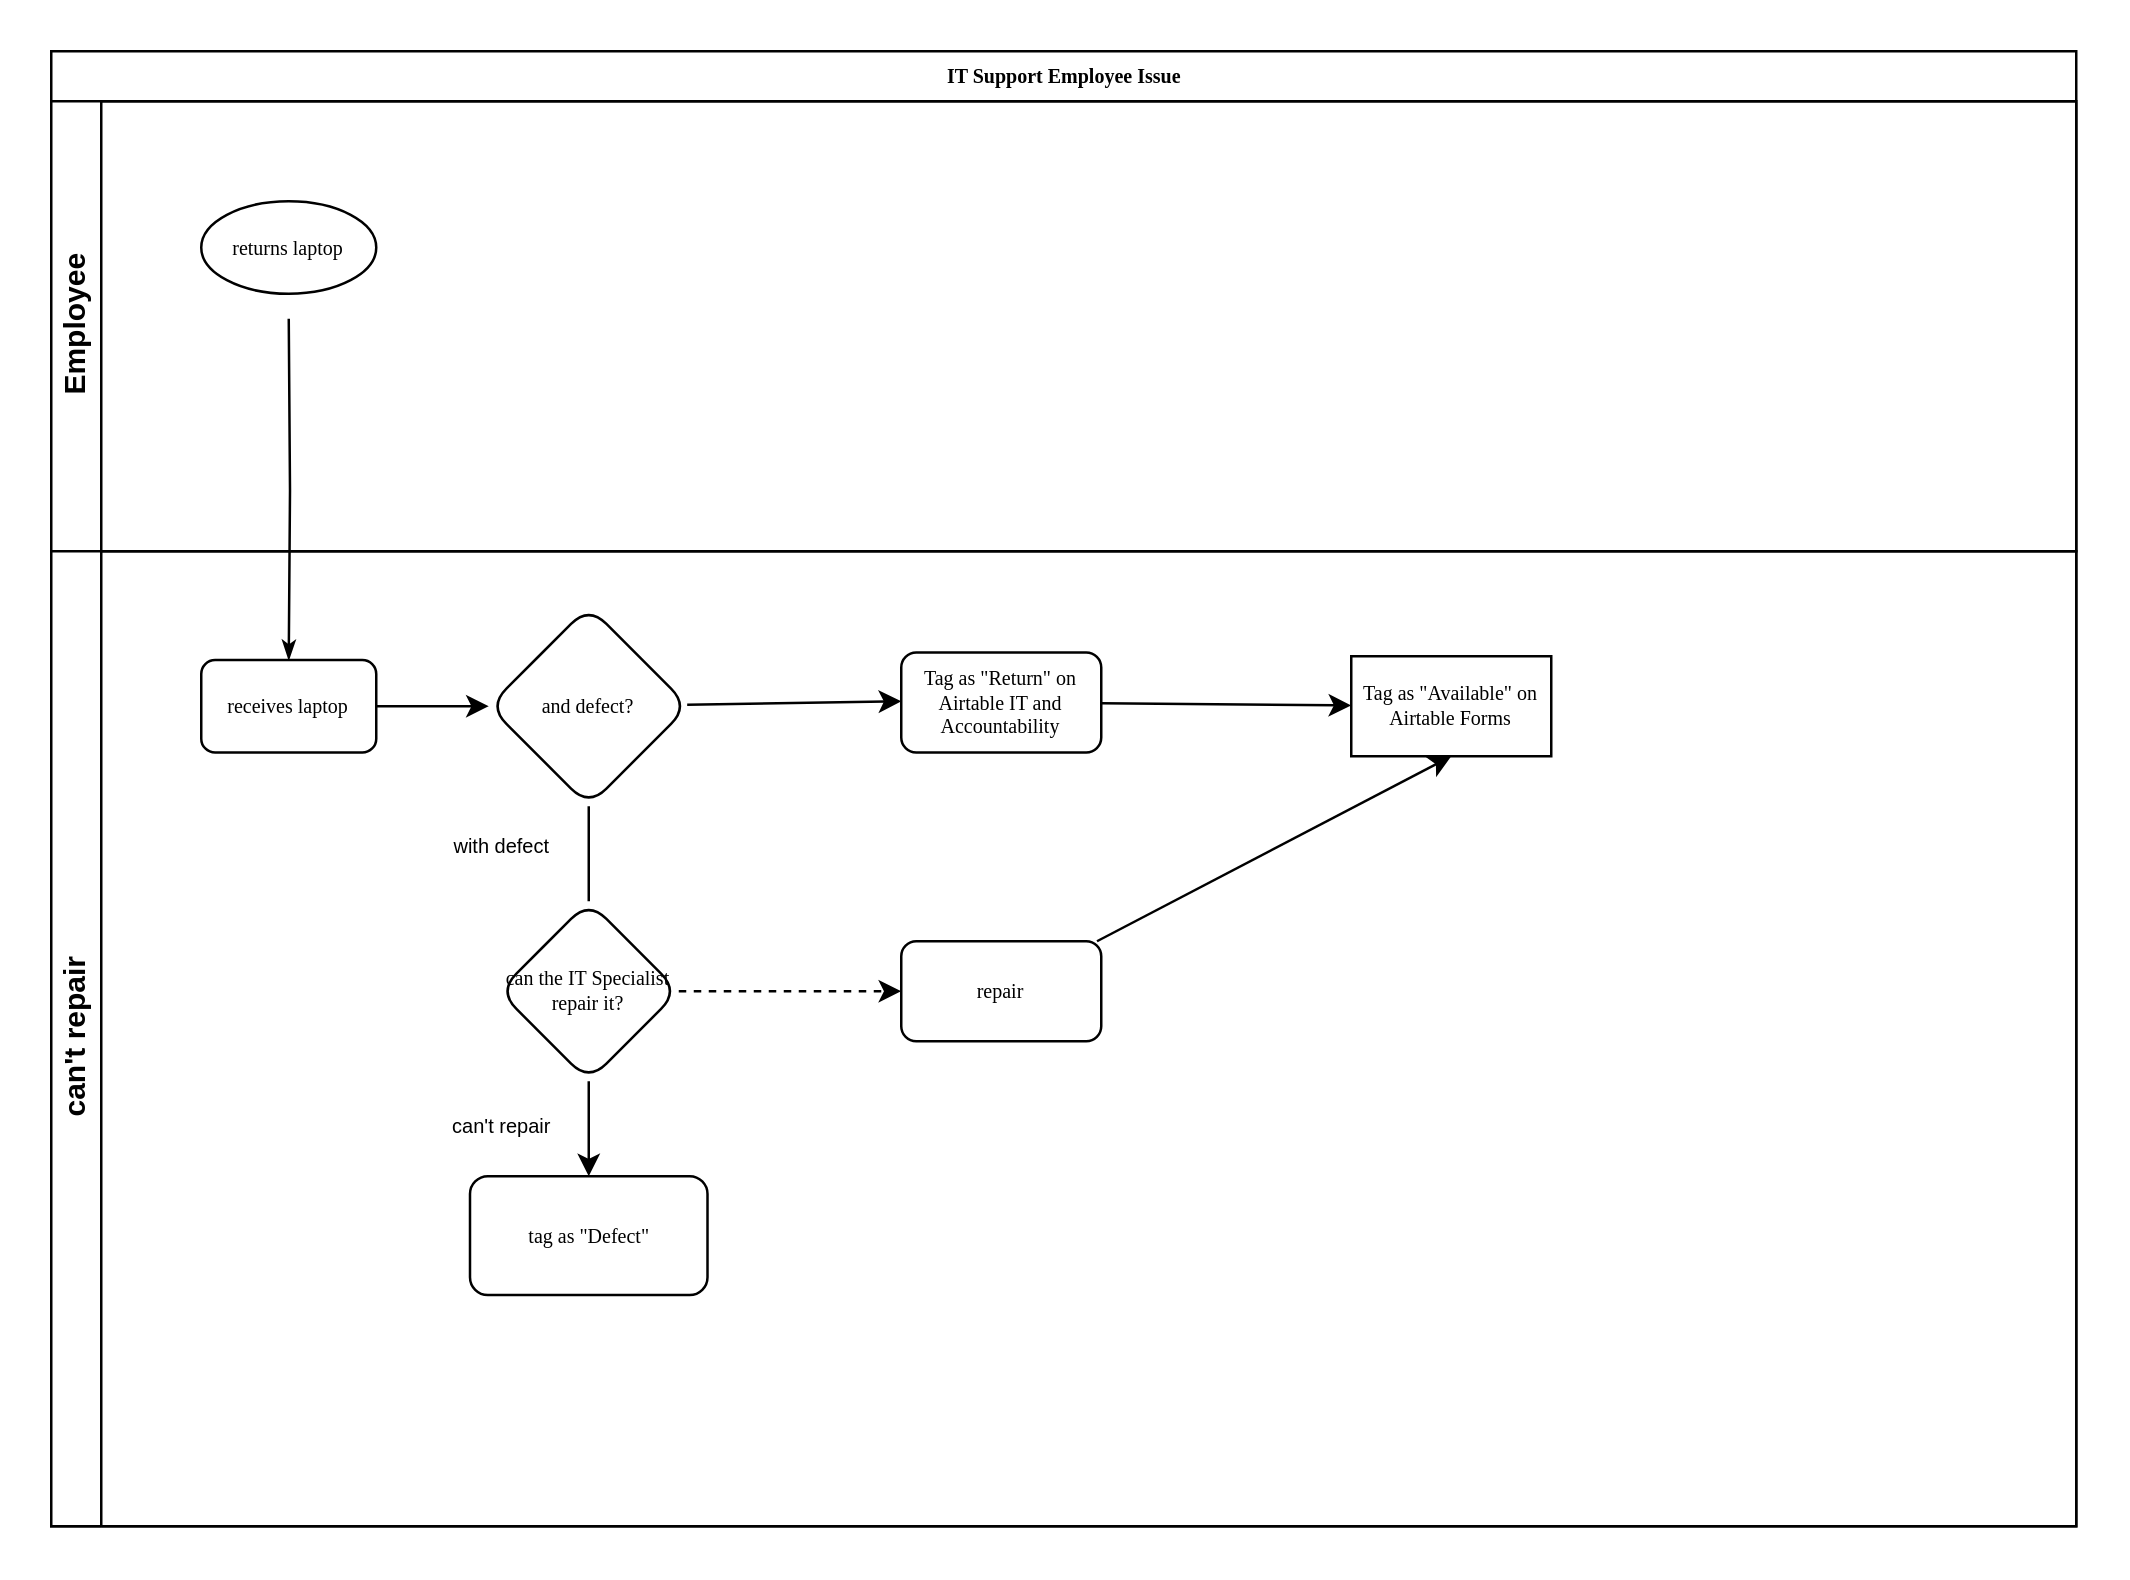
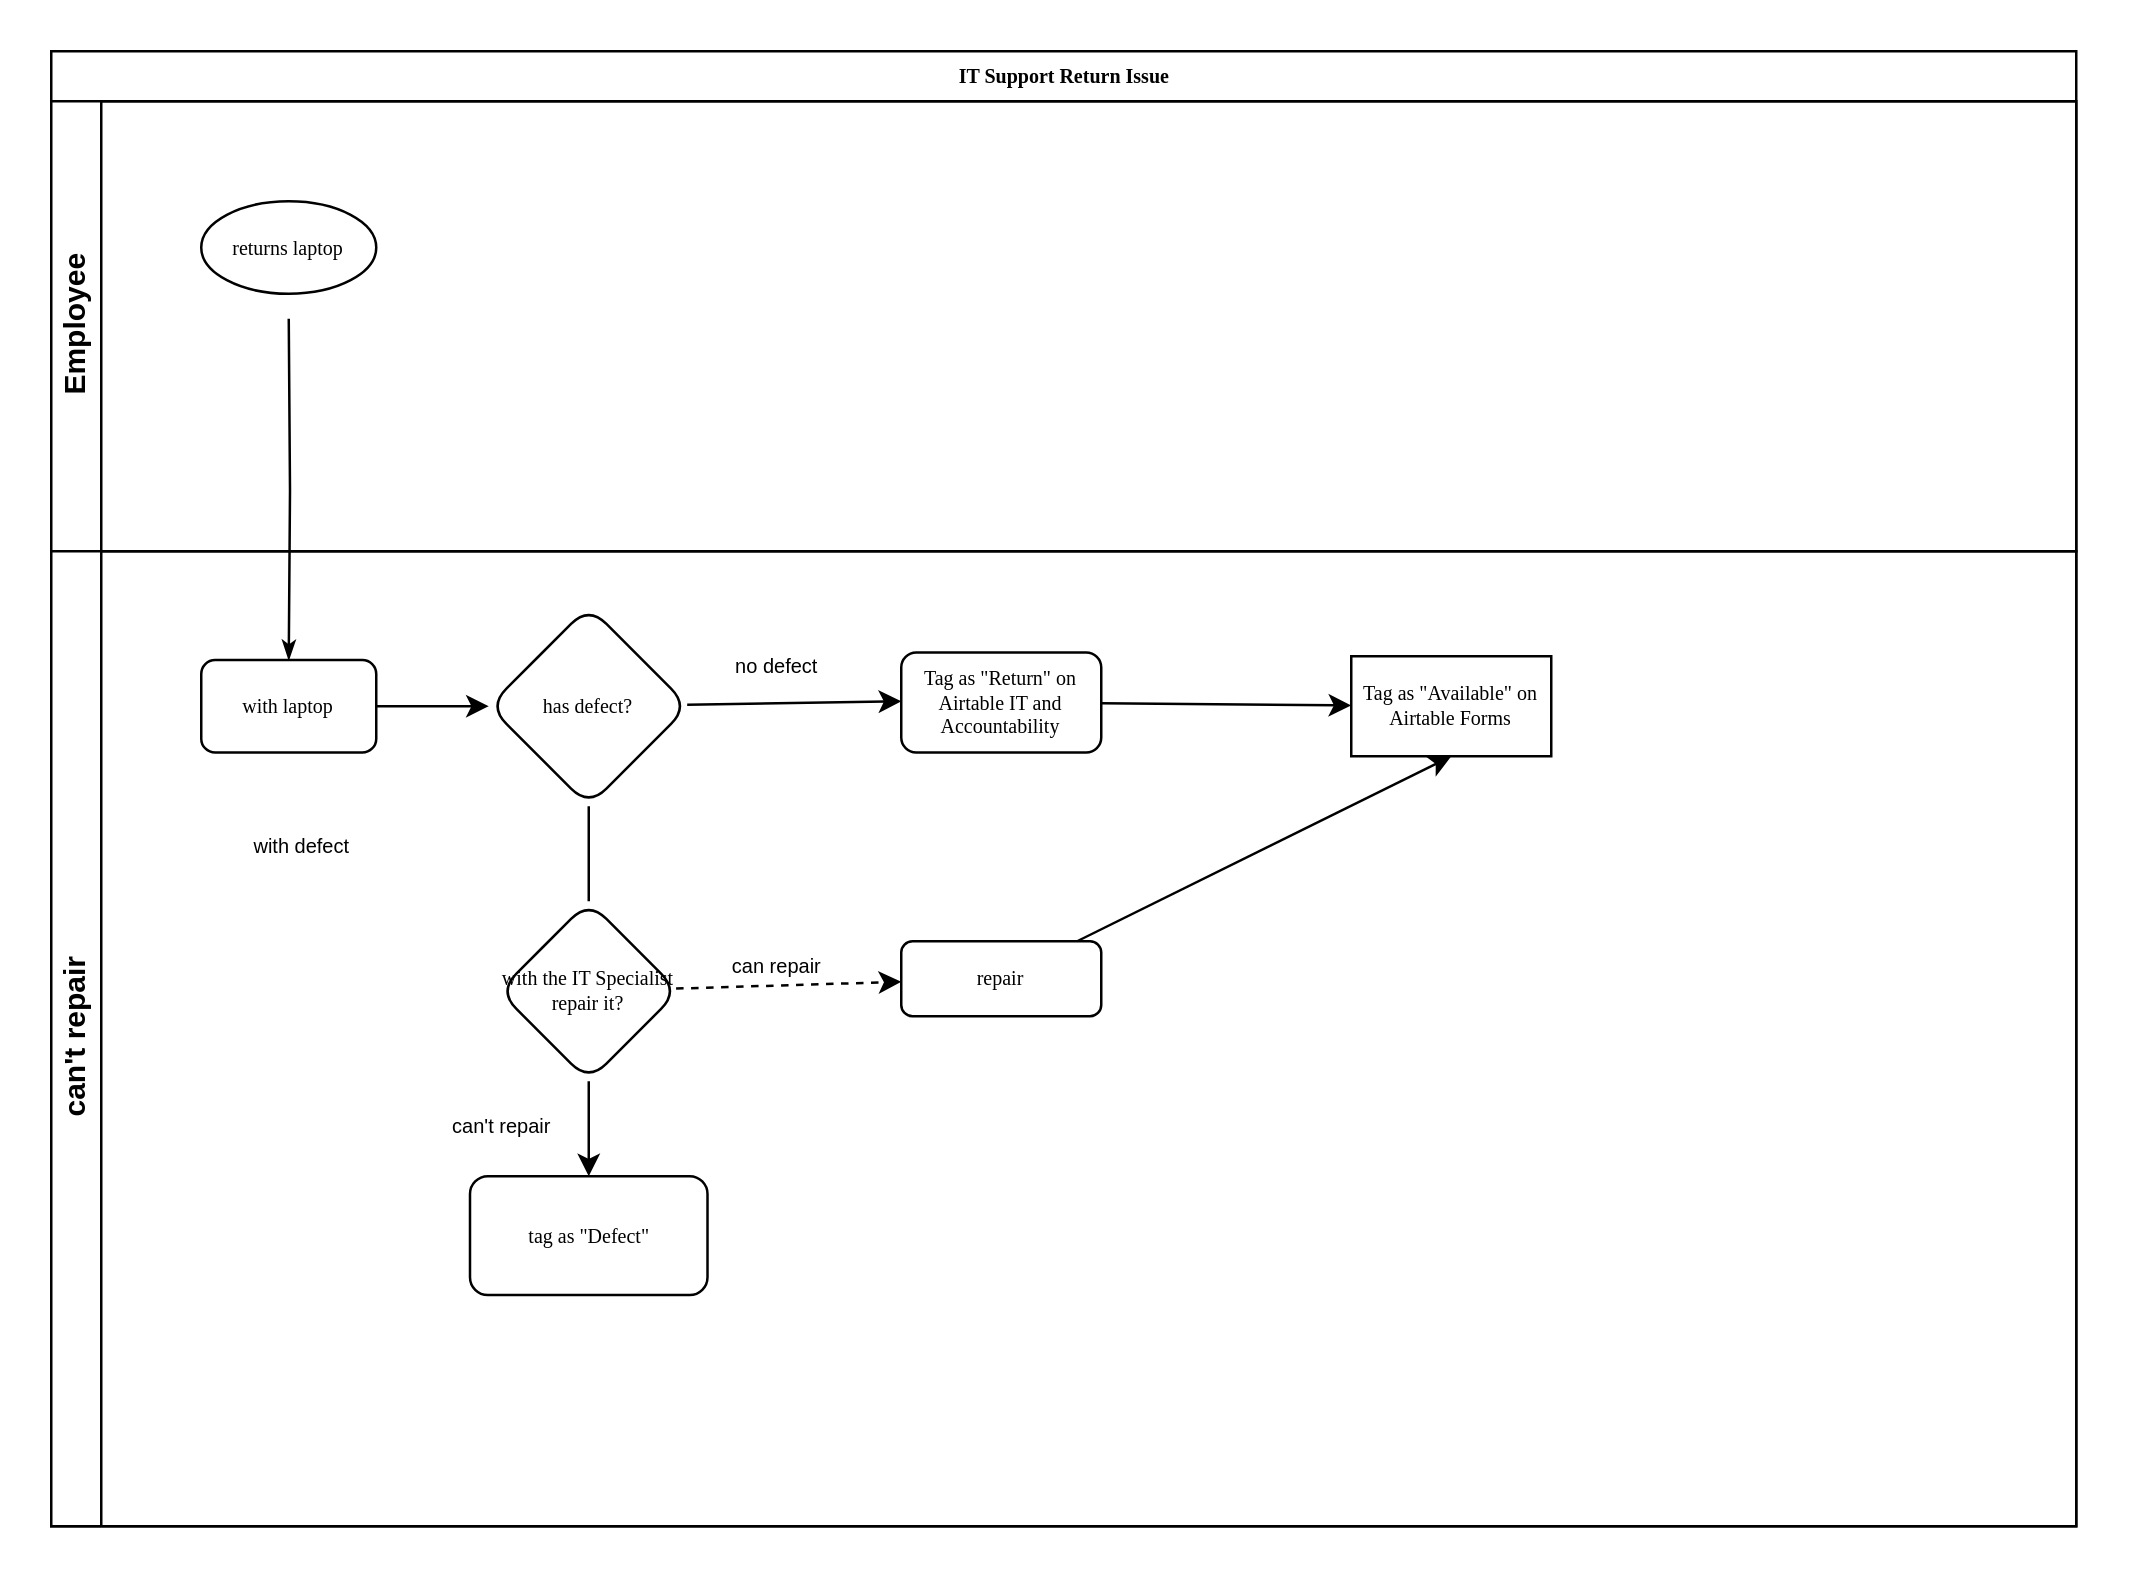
(1065, 76) -> (1065, 76)
none -> (776, 664)
(289, 706) -> (289, 706)
(589, 706) -> (589, 706)
(501, 844) -> (301, 844)
none -> (776, 964)
(589, 991) -> (589, 991)
(1001, 991) -> (1001, 979)
